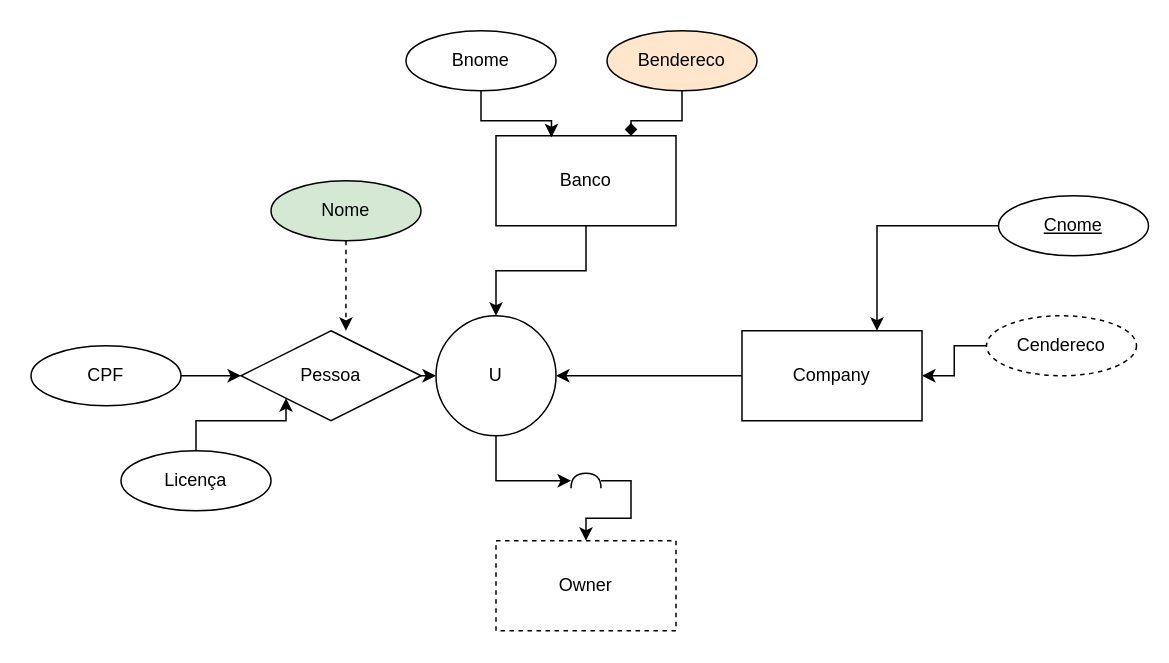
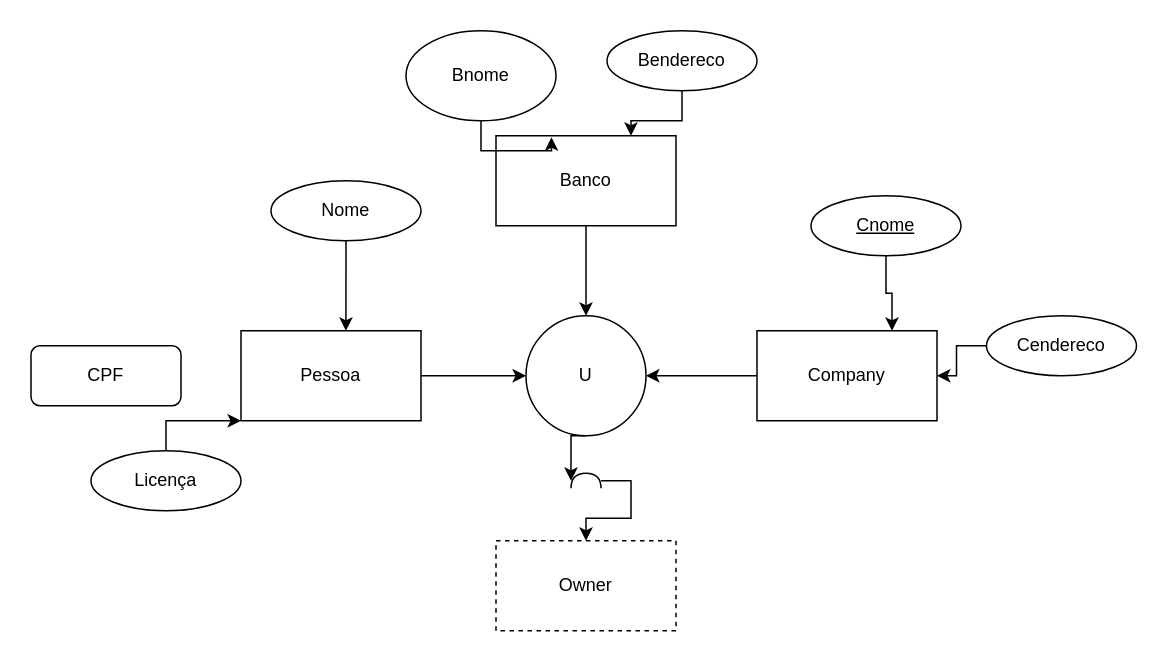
(481, 61) -> (481, 76)
(682, 61) -> (682, 61)
(633, 121) -> (633, 121)
(346, 211) -> (346, 211)
(1073, 226) -> (886, 226)
(346, 282) -> (346, 282)
(1061, 346) -> (1061, 346)
(106, 376) -> (106, 376)
(206, 376) -> none
(331, 376) -> (331, 376)
(496, 376) -> (586, 376)
(832, 376) -> (847, 376)
(196, 481) -> (166, 481)
